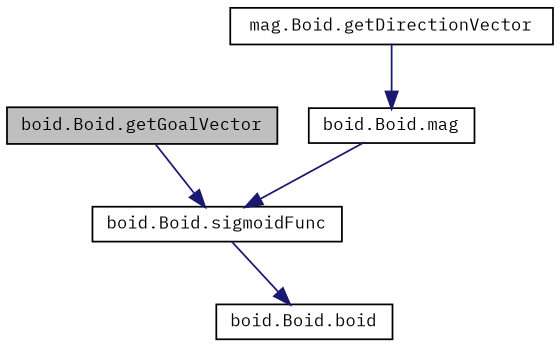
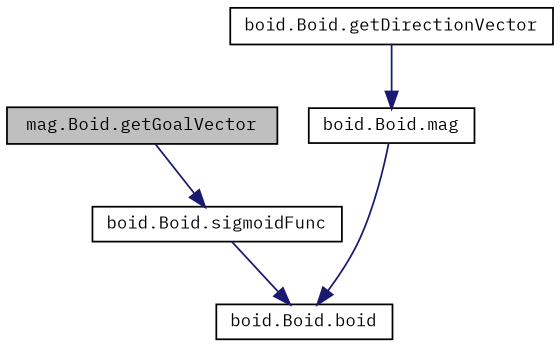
(392, 26) -> (392, 26)
(142, 126) -> (142, 126)
(312, 171) -> (367, 221)
